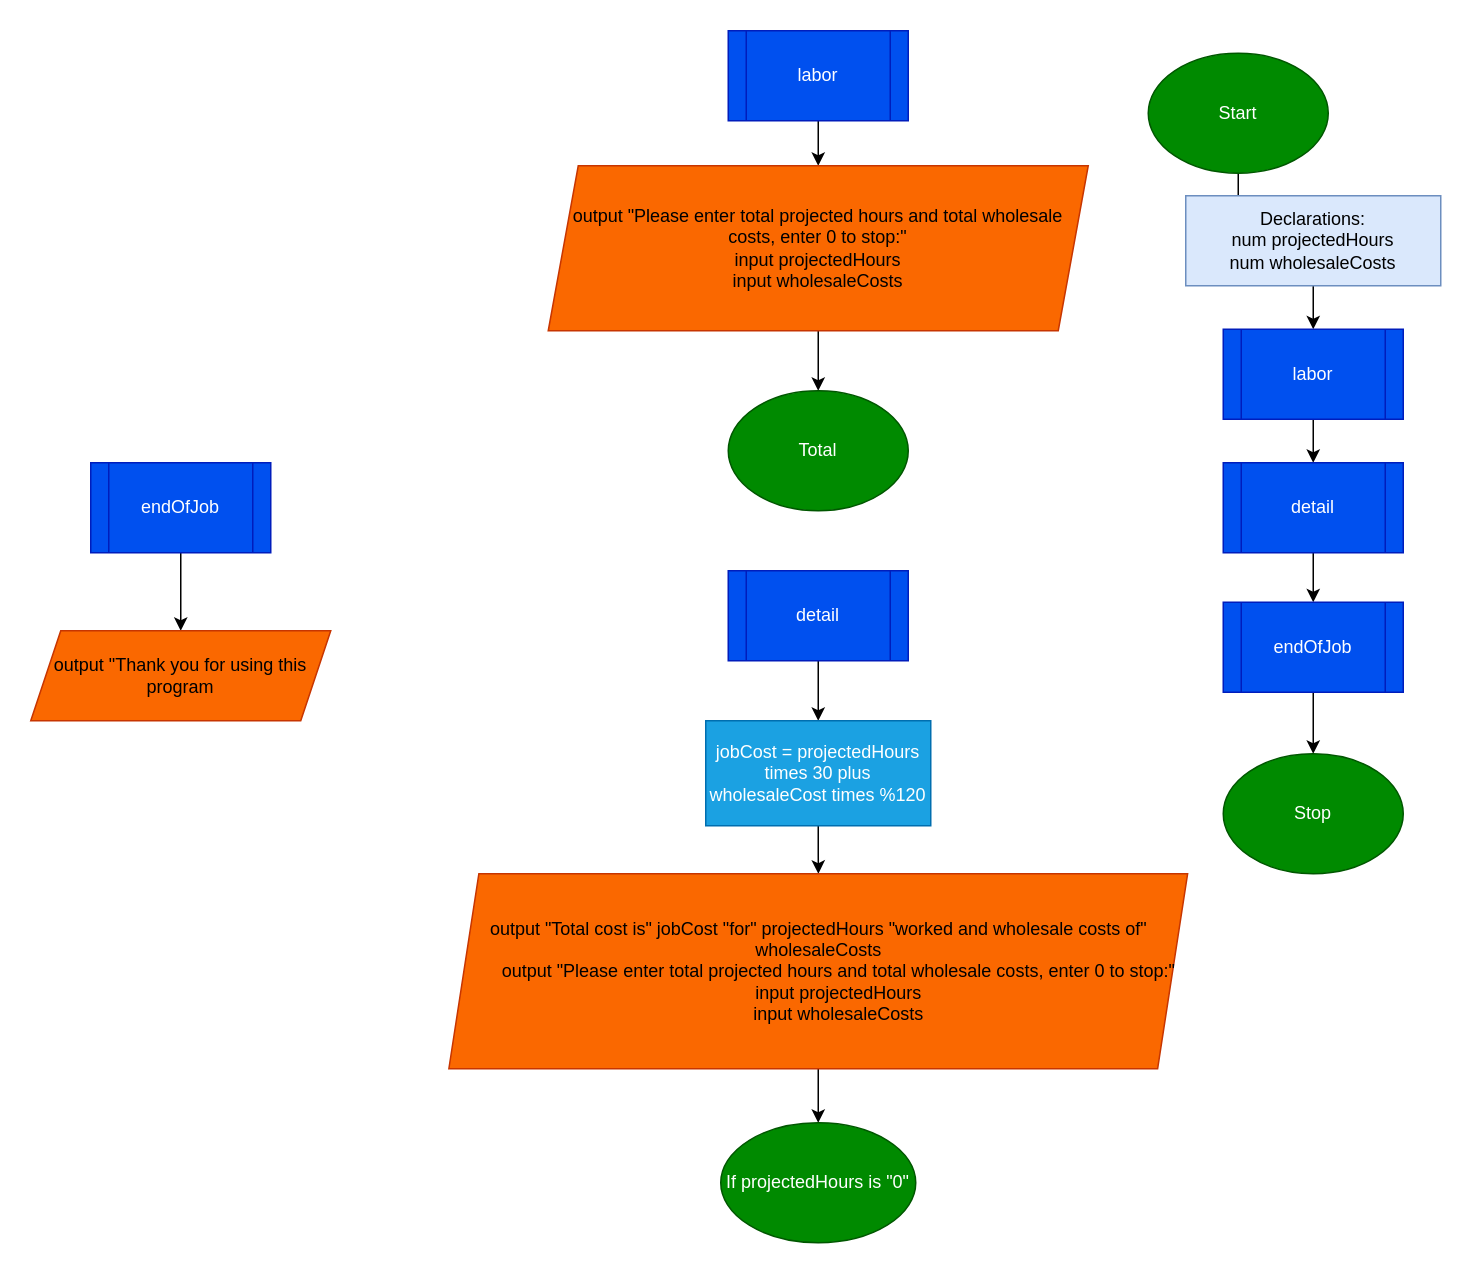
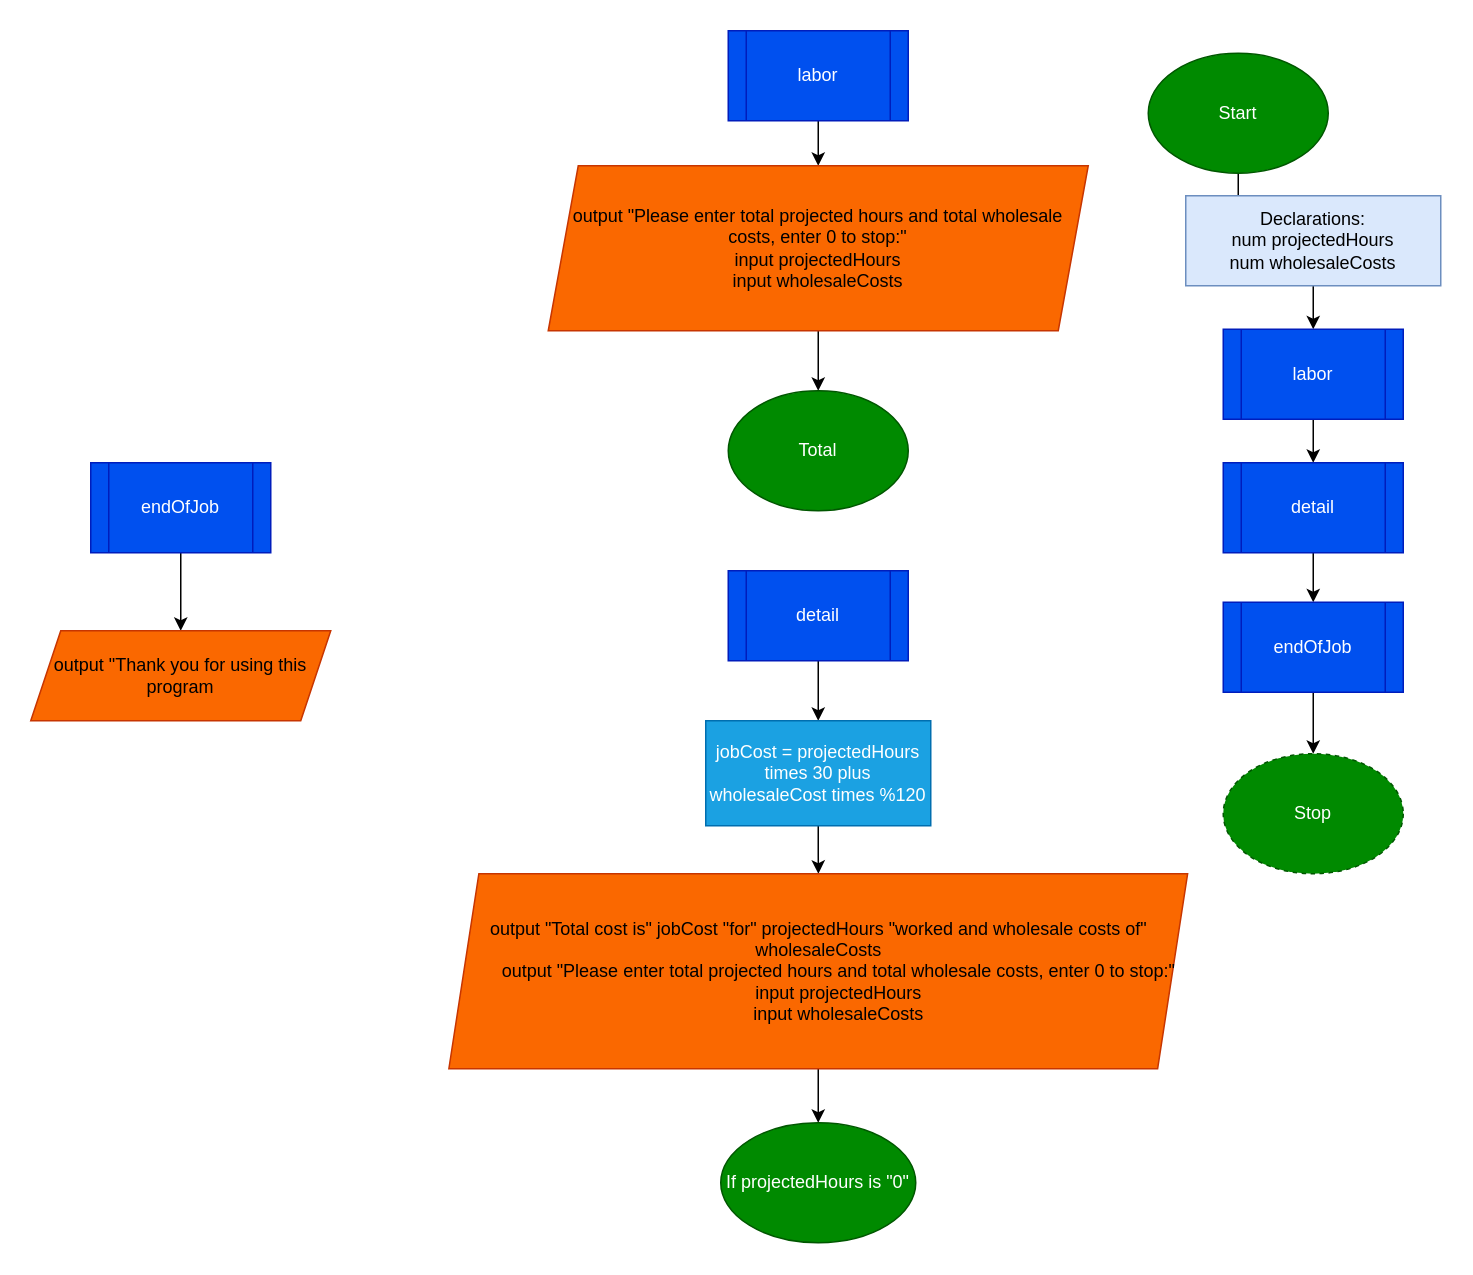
(1313, 814) -> (1313, 814)
